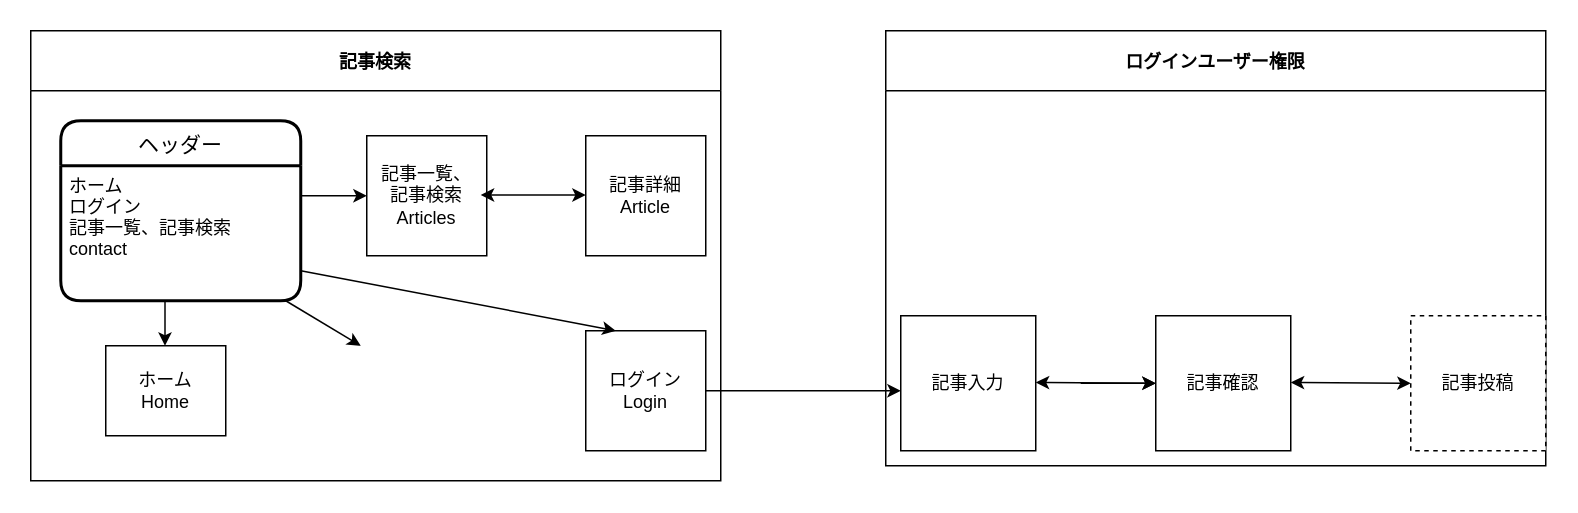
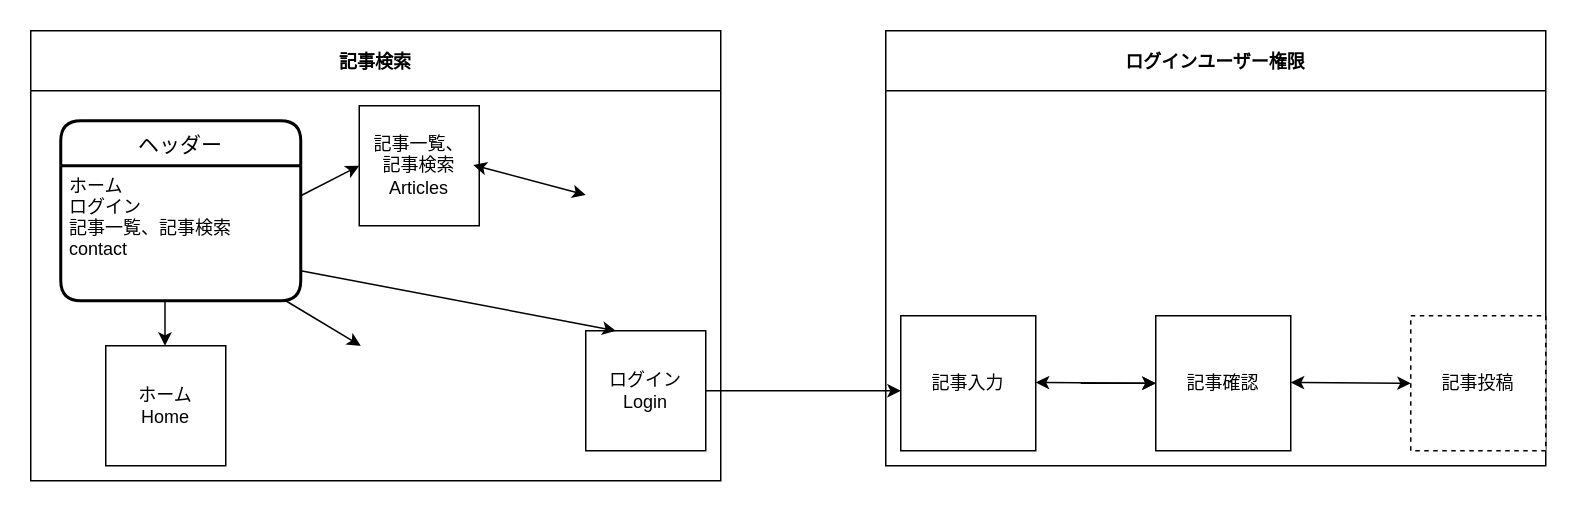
(427, 196) -> (419, 166)
(646, 196) -> none
(166, 391) -> (166, 406)
